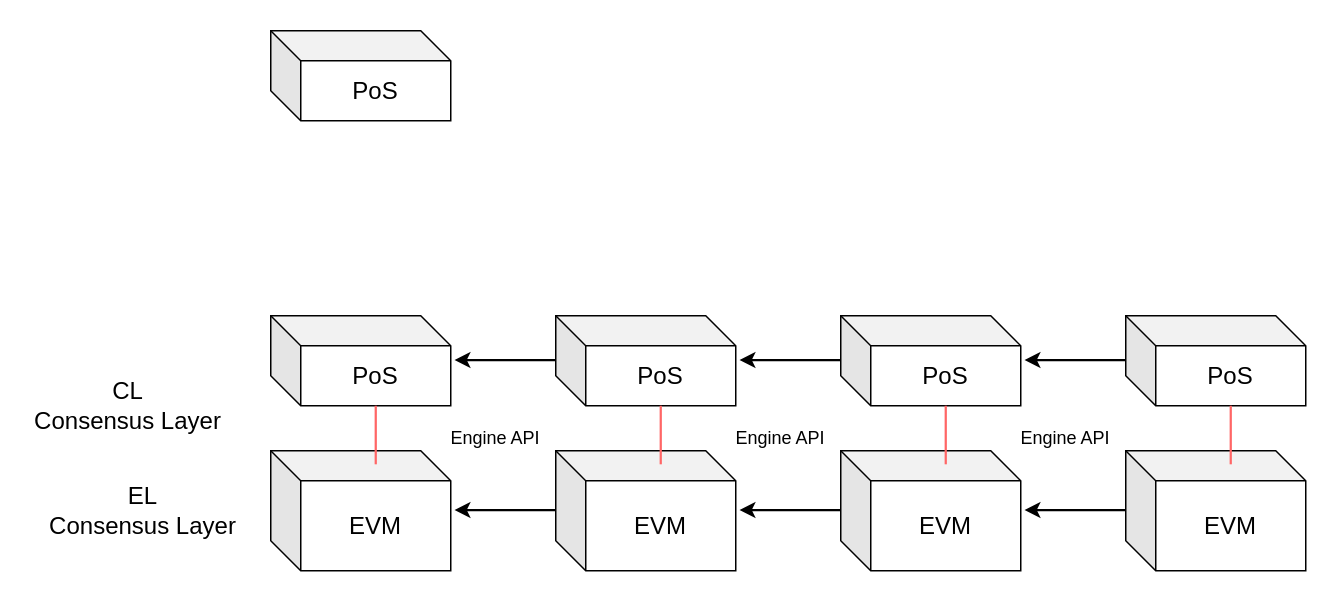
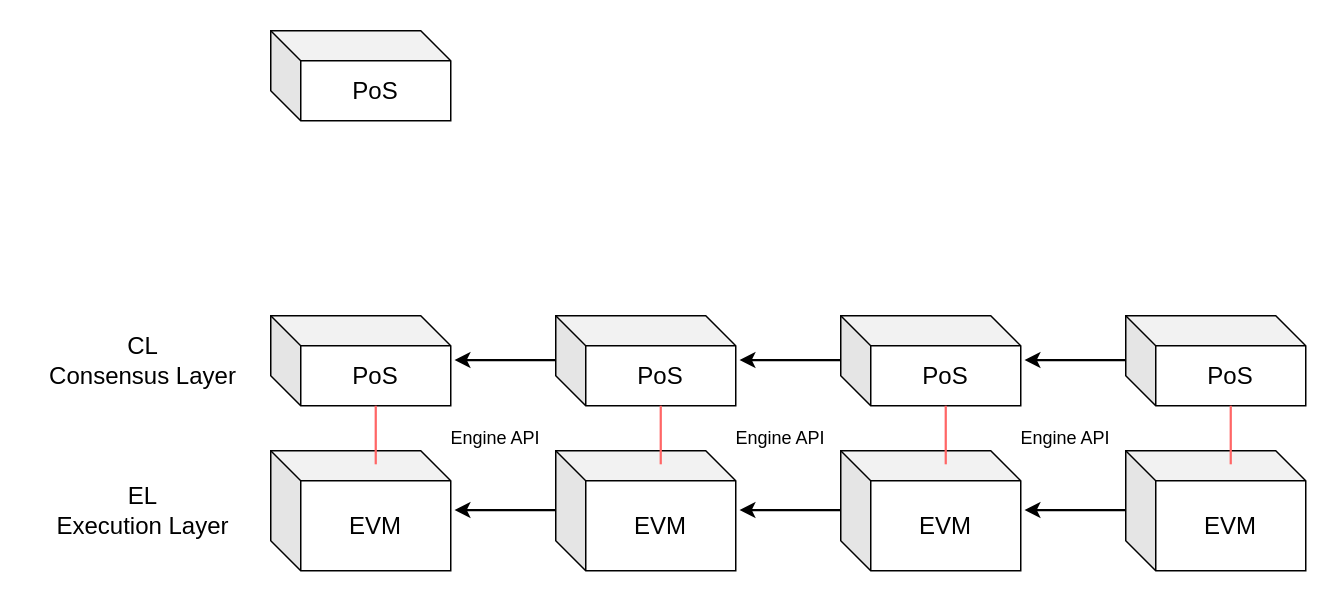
(128, 406) -> (143, 361)
(143, 511) -> (143, 511)
